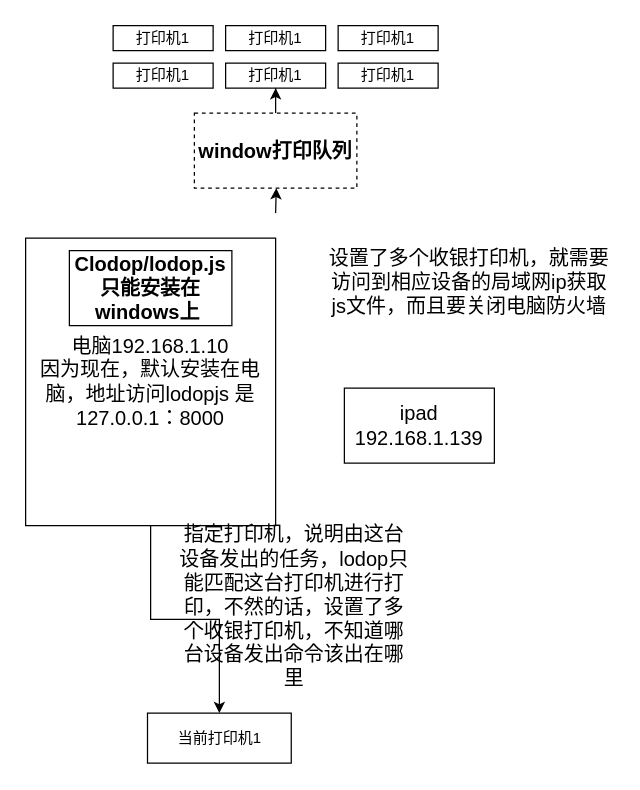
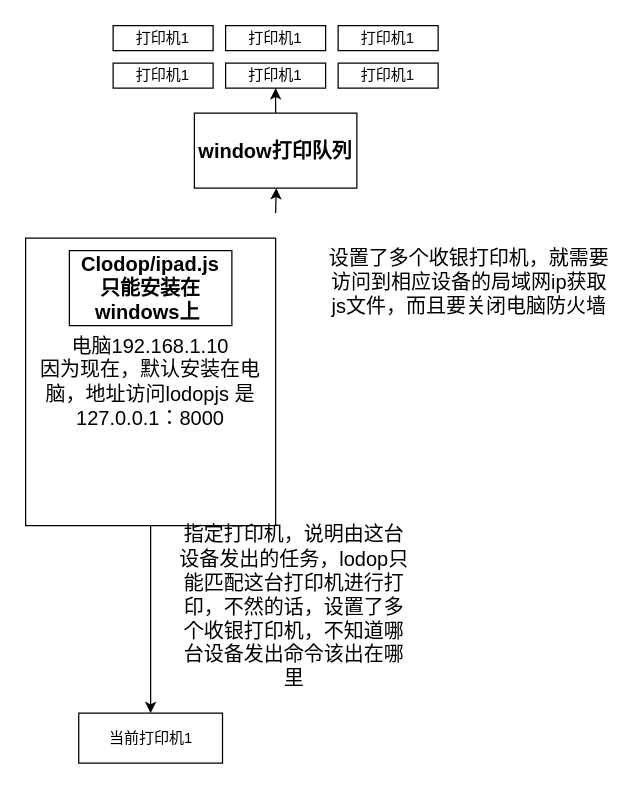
(276, 151) -> (276, 151)
(151, 288) -> (151, 288)
(419, 426) -> none
(219, 738) -> (151, 738)
